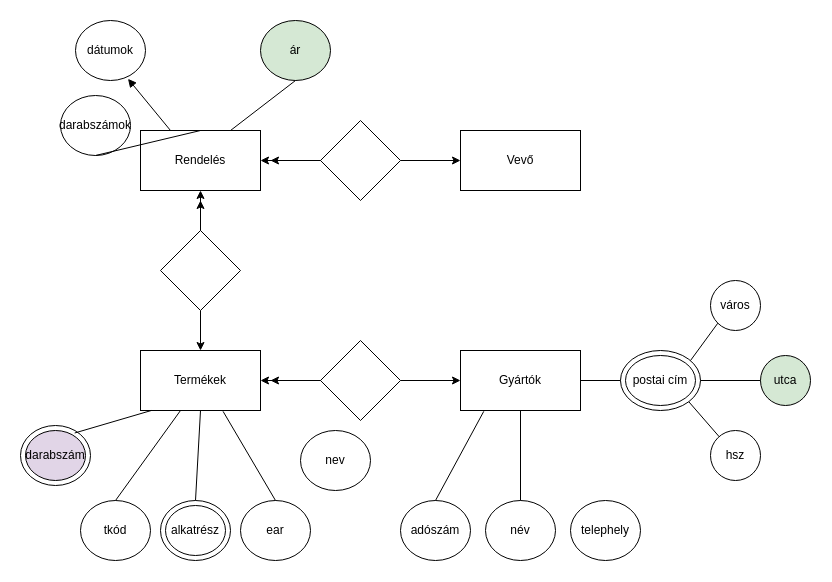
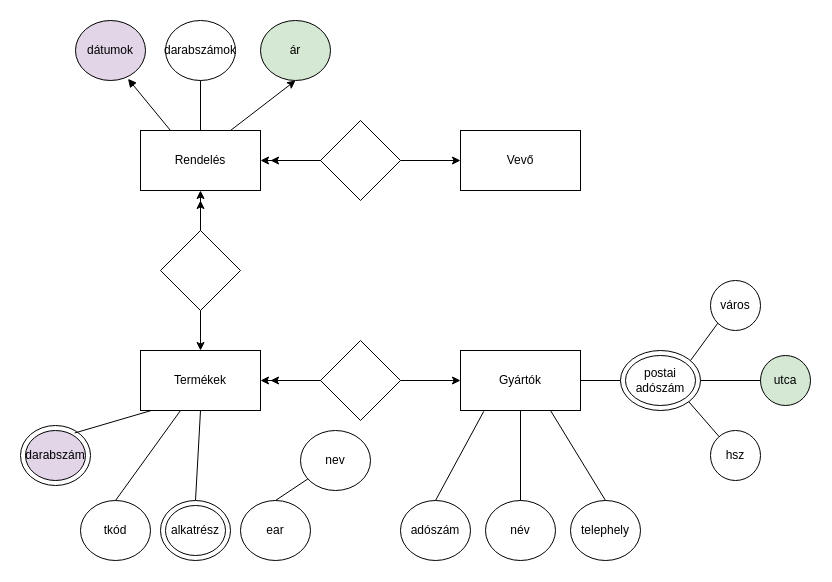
(111, 51) -> (111, 51)
(291, 84) -> (289, 86)
(96, 126) -> (201, 51)
(661, 381) -> (661, 381)
(250, 456) -> (292, 490)
none -> (578, 456)
